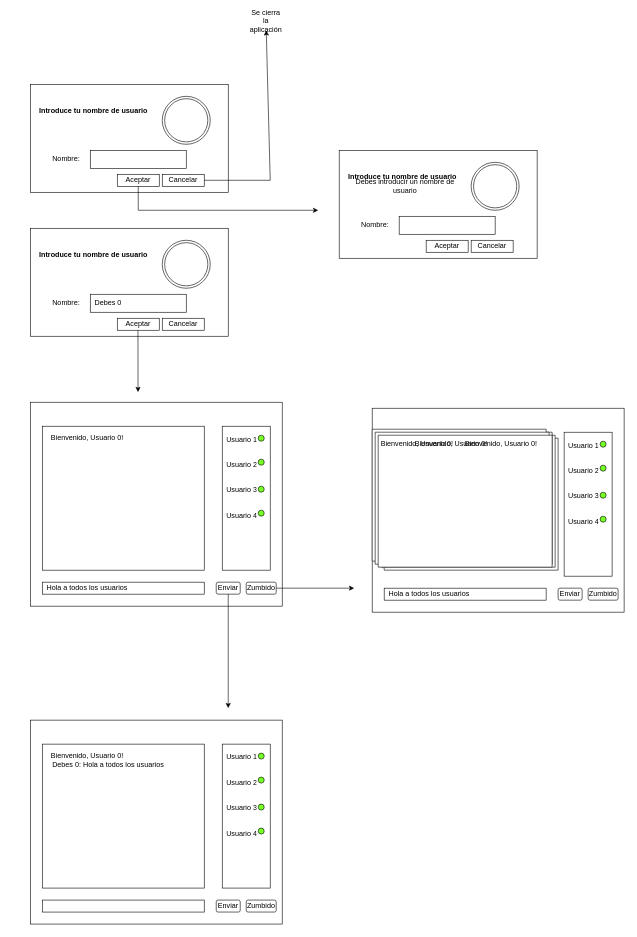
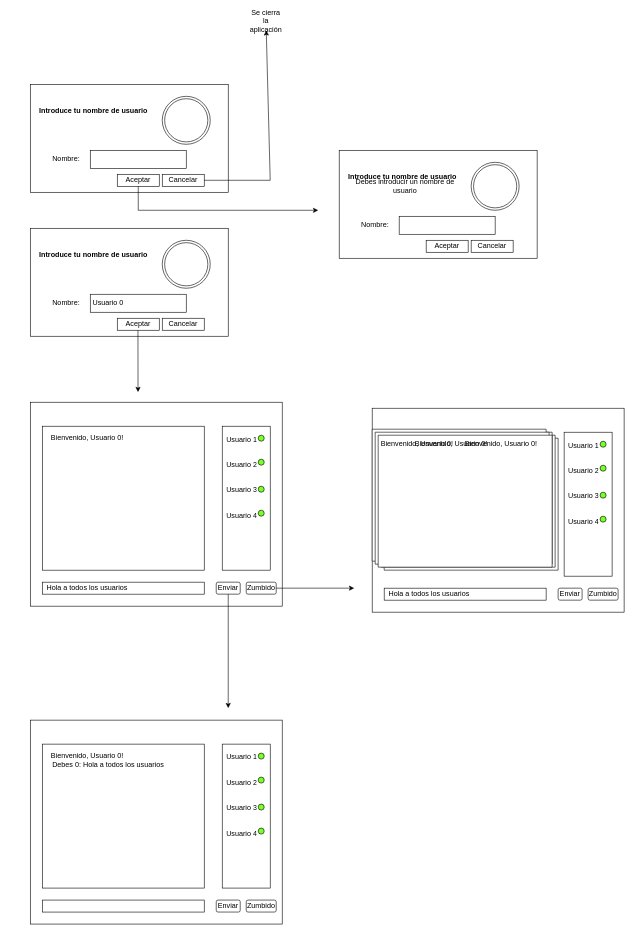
(108, 303) -> (108, 303)
